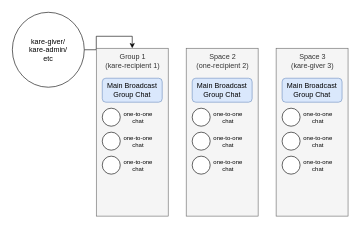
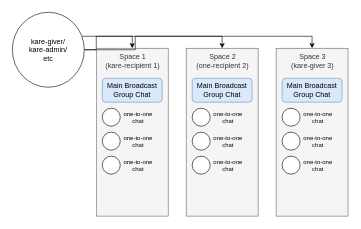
none -> (312, 38)
none -> (222, 41)
(133, 61) -> (133, 61)
